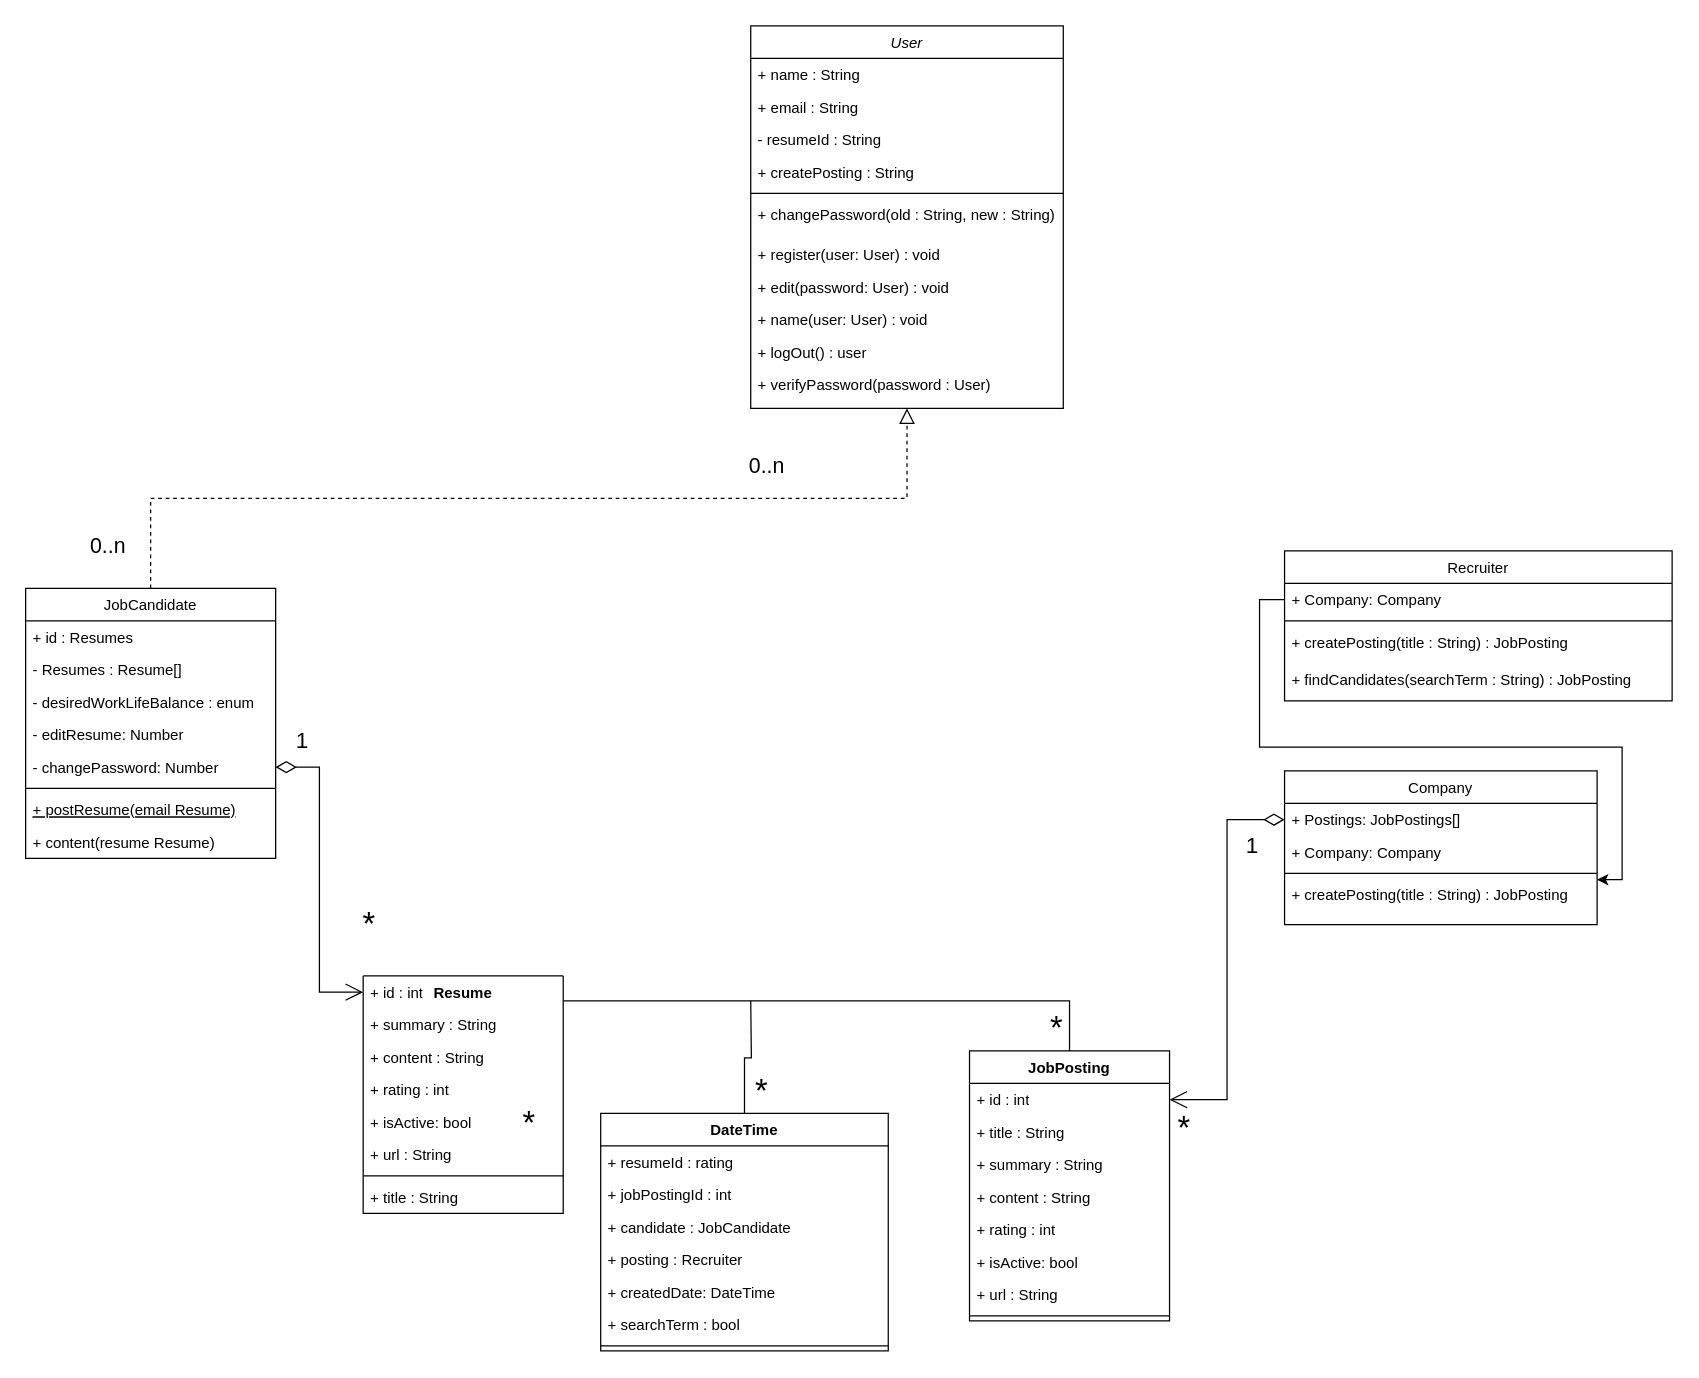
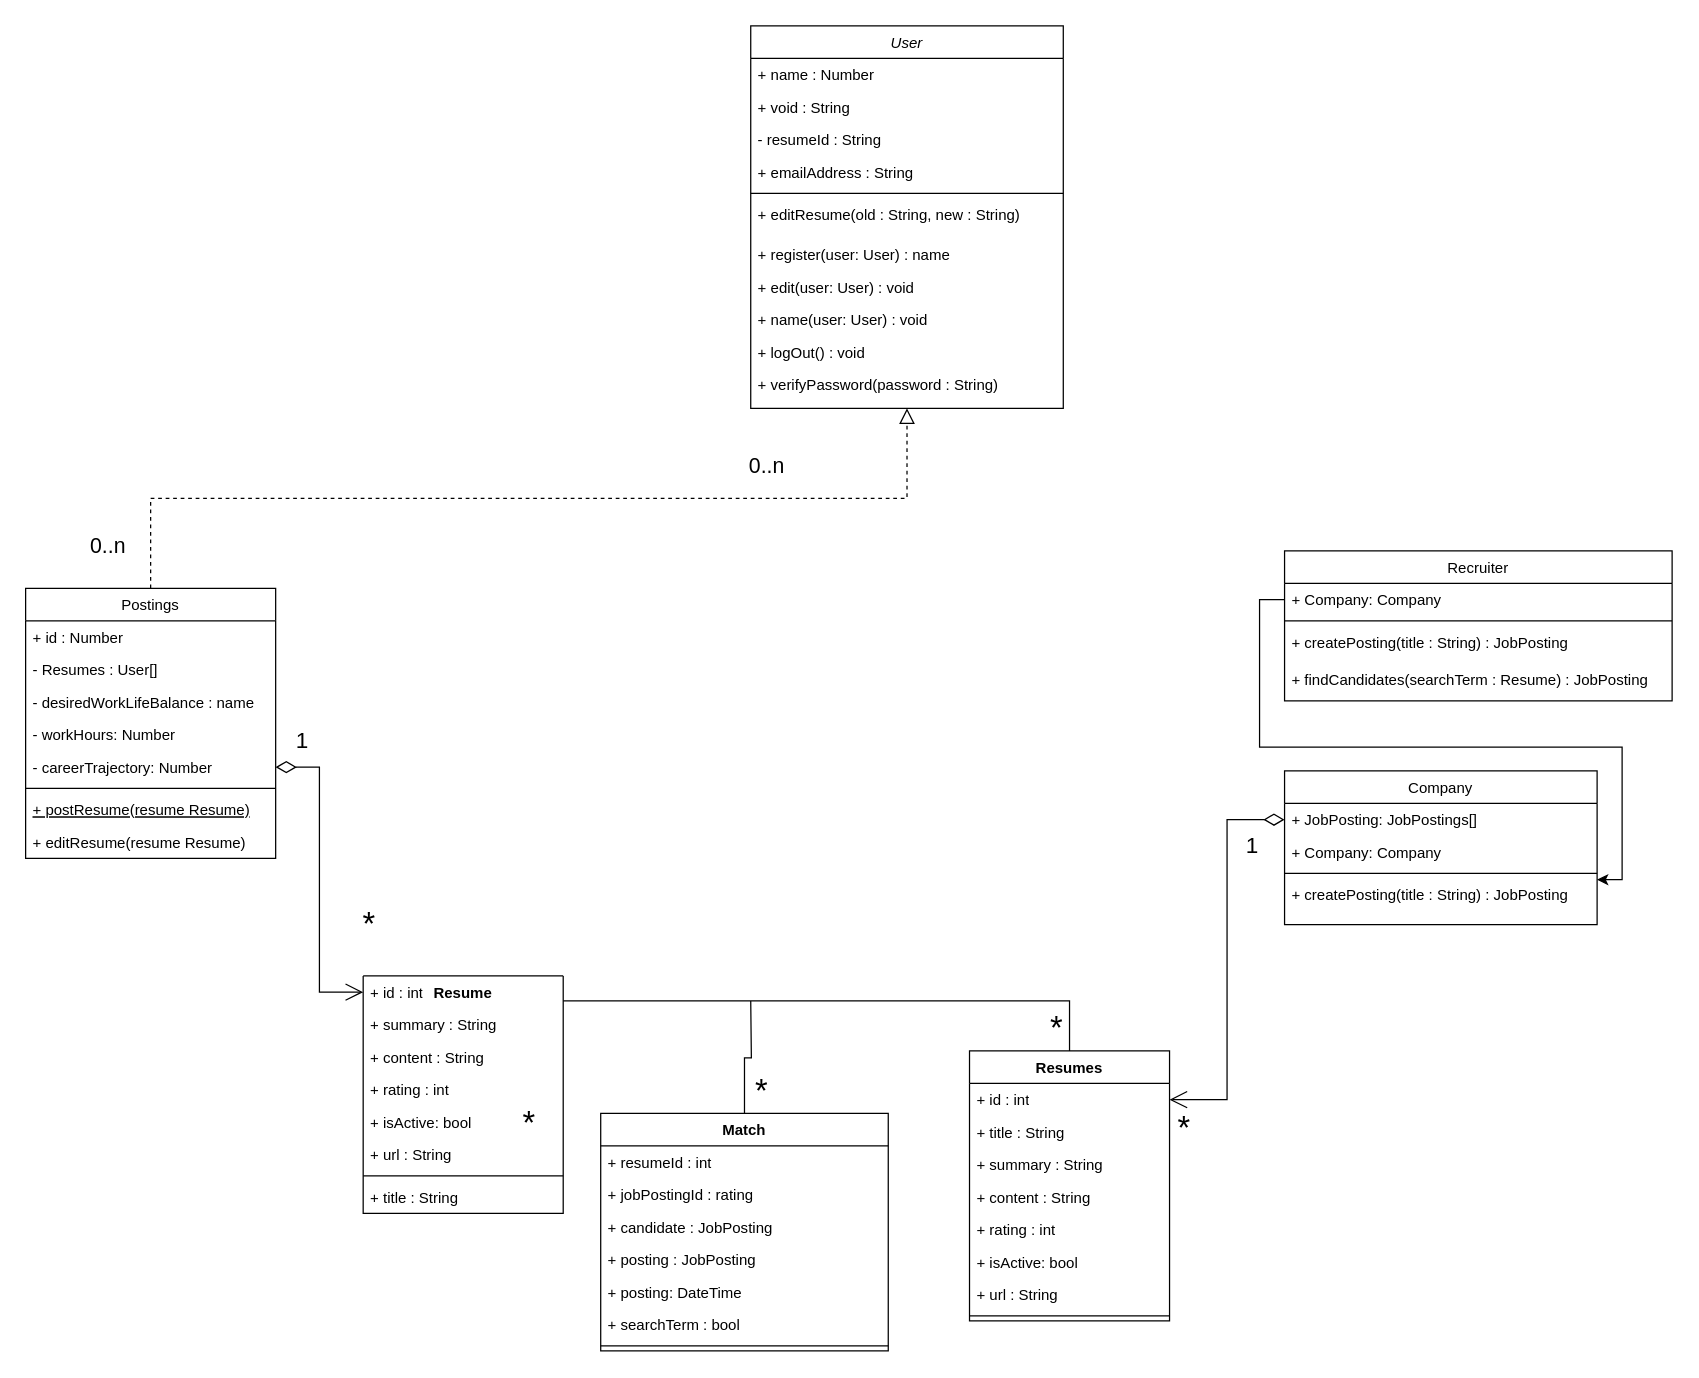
(811, 75) -> (813, 75)
(811, 108) -> (809, 108)
(847, 173) -> (840, 173)
(919, 215) -> (900, 215)
(864, 255) -> (866, 255)
(864, 288) -> (847, 288)
(819, 353) -> (817, 353)
(886, 385) -> (893, 385)
(150, 605) -> (150, 605)
(82, 638) -> (77, 638)
(109, 670) -> (100, 670)
(1480, 680) -> (1482, 680)
(149, 703) -> (149, 703)
(109, 735) -> (106, 735)
(127, 768) -> (136, 768)
(134, 810) -> (142, 810)
(1387, 820) -> (1395, 820)
(129, 843) -> (140, 843)
(1069, 1068) -> (1069, 1068)
(744, 1131) -> (744, 1131)
(678, 1163) -> (666, 1163)
(680, 1196) -> (693, 1196)
(706, 1228) -> (697, 1228)
(685, 1261) -> (689, 1261)
(697, 1293) -> (678, 1293)
